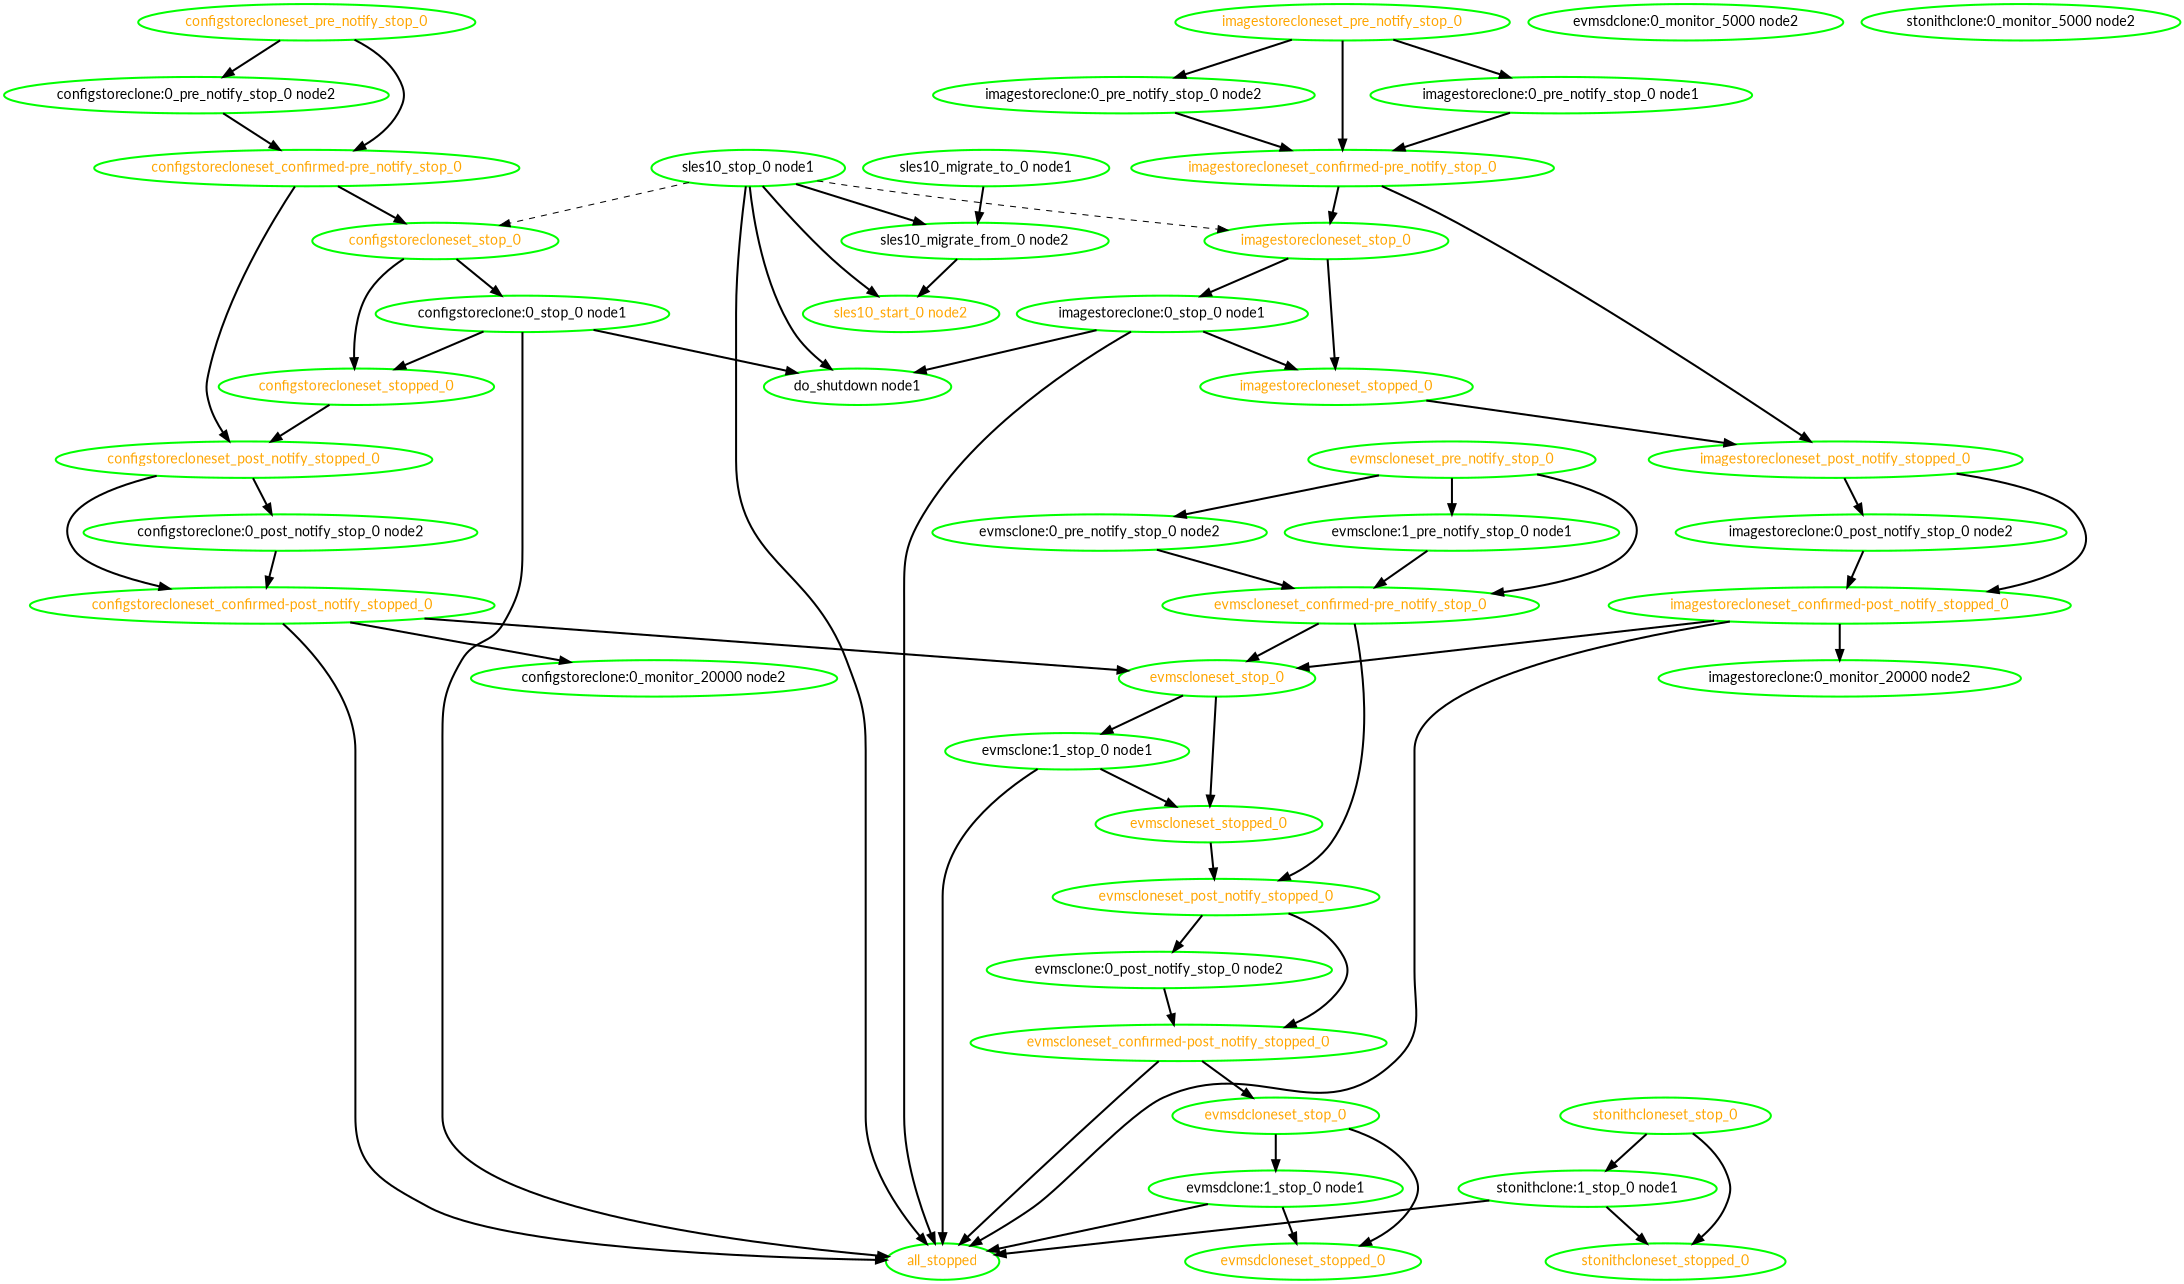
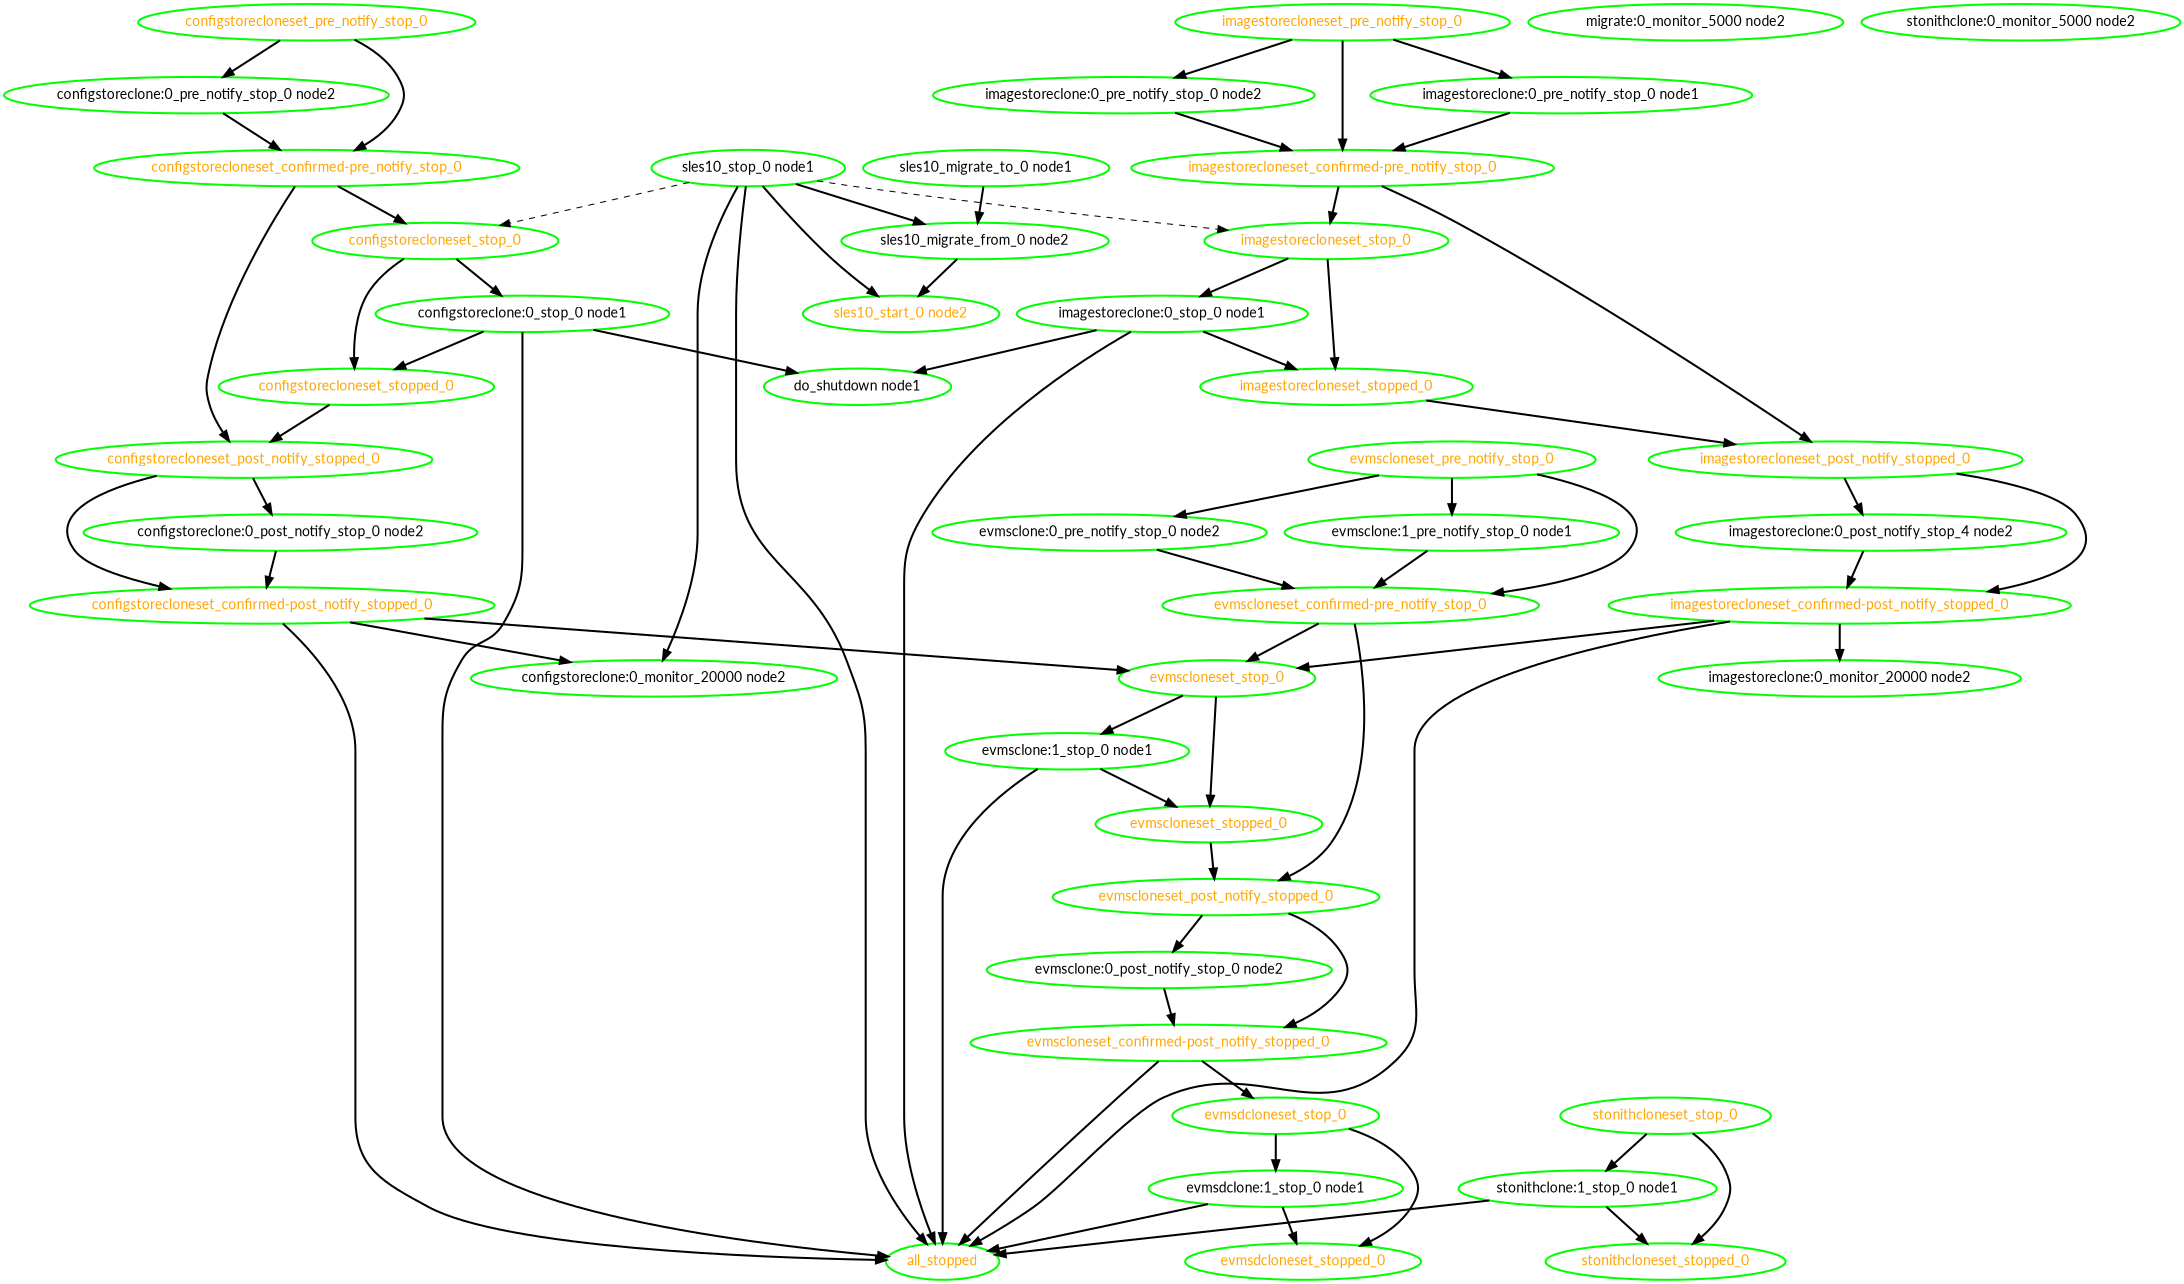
(1686, 22) -> (1686, 22)
(770, 282) -> (698, 417)
(1871, 533) -> (1871, 533)
